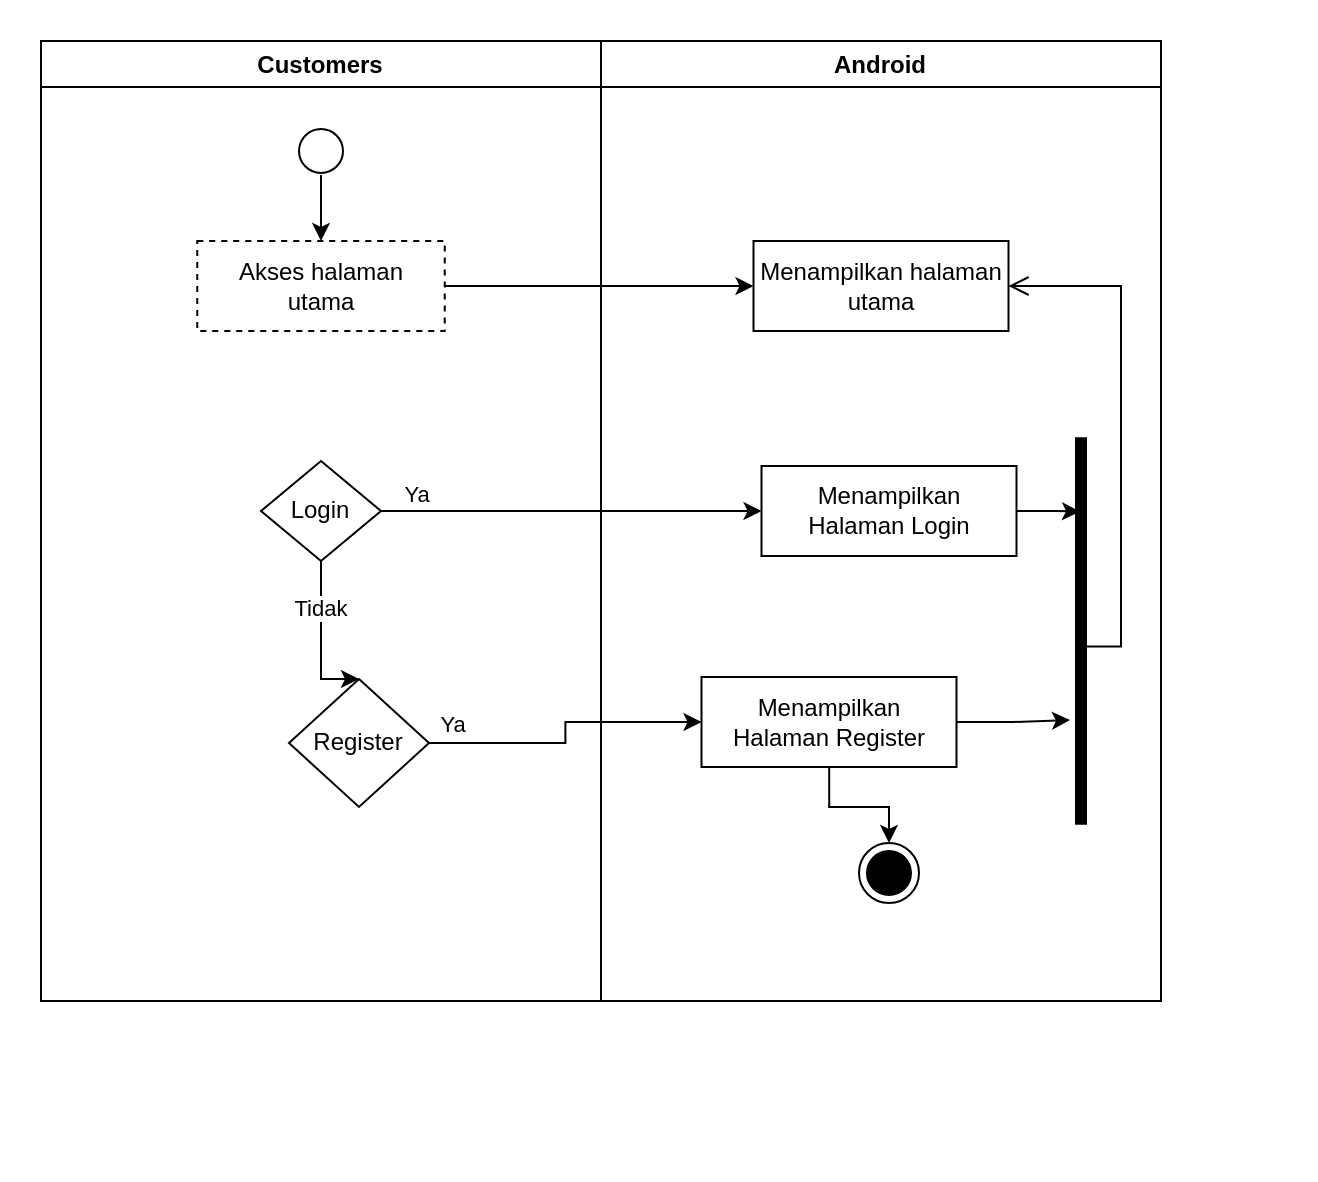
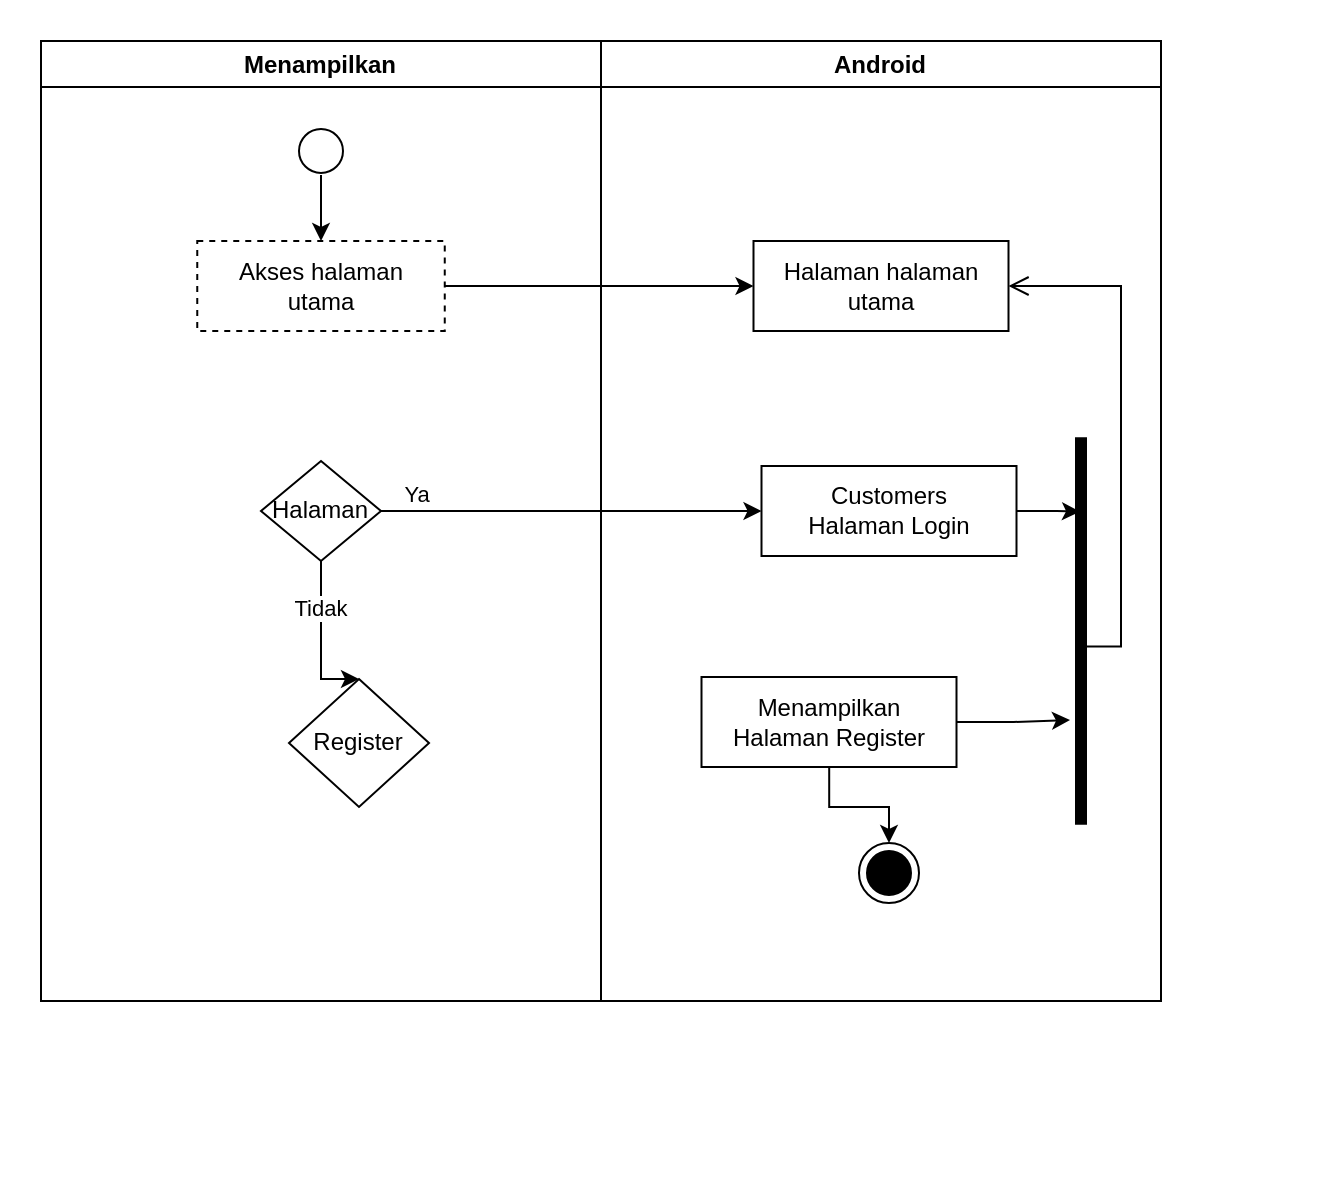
(320, 65) -> (320, 65)
(882, 287) -> (882, 287)
(321, 511) -> (321, 511)
(890, 511) -> (890, 511)
(565, 739) -> none
